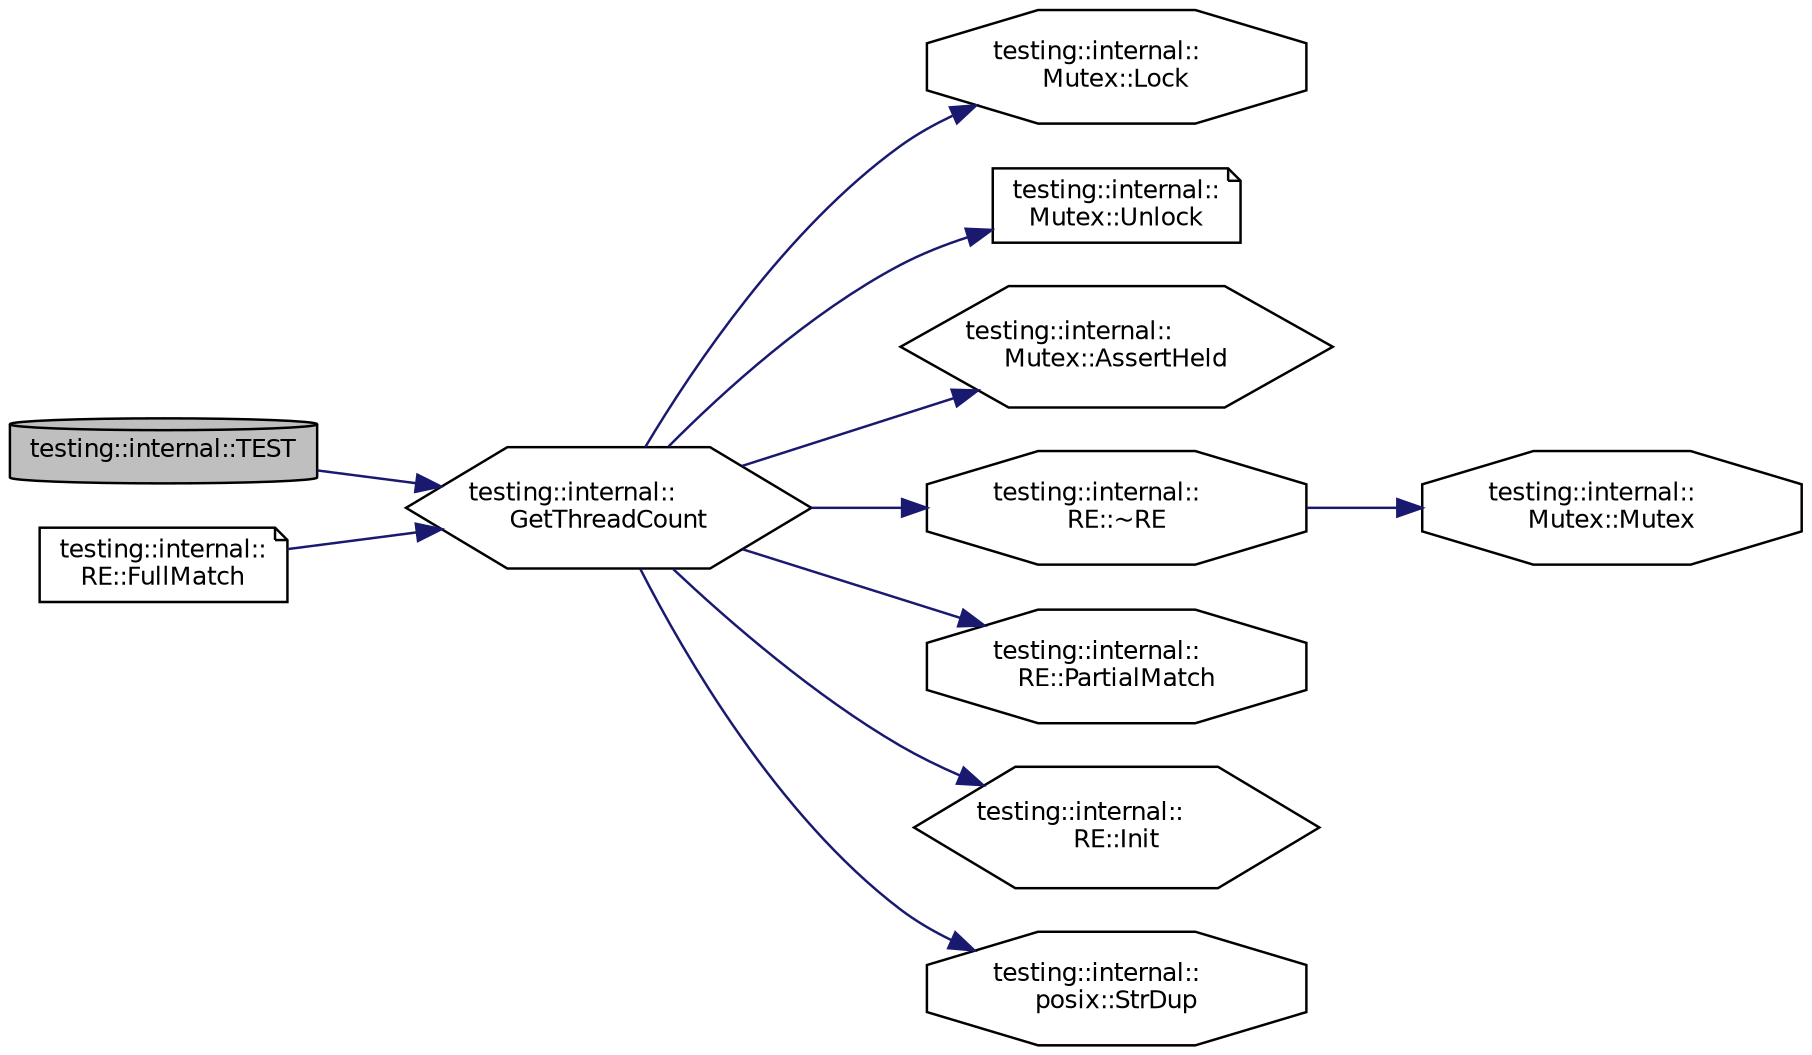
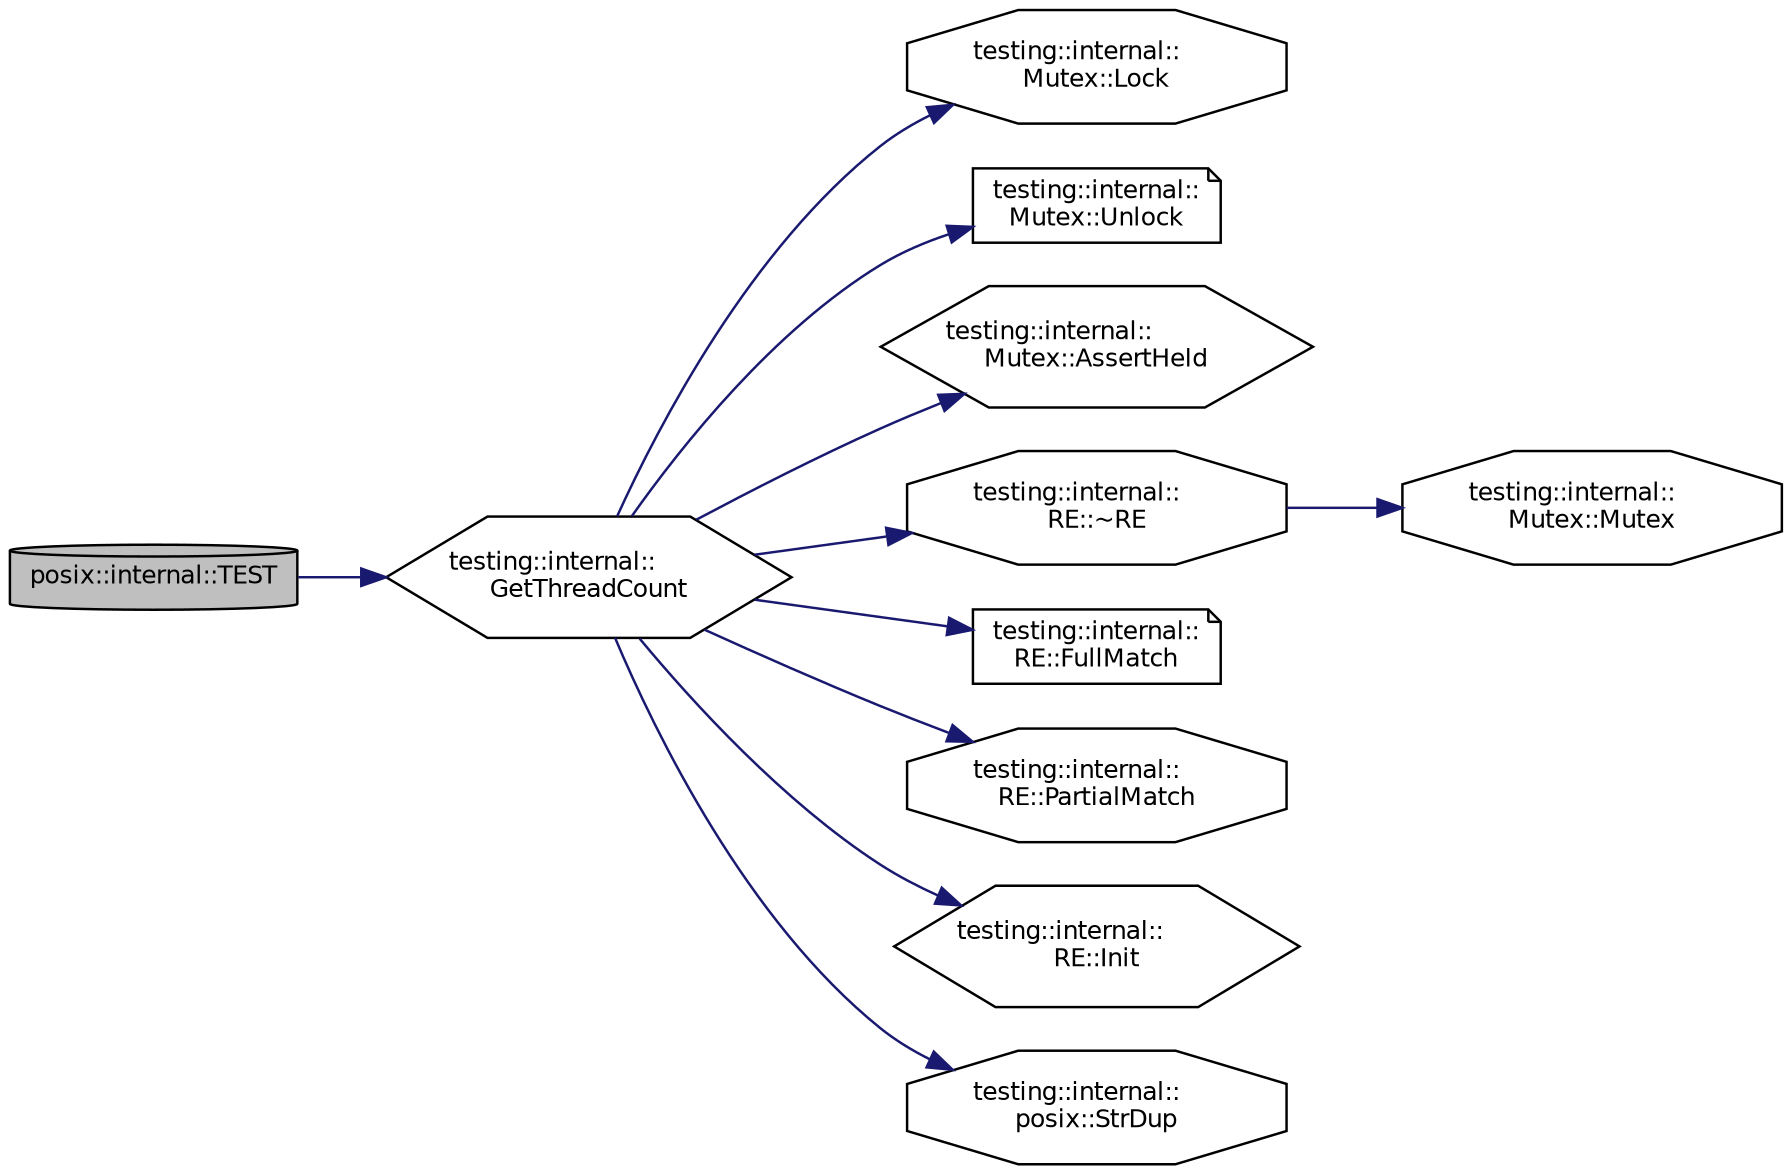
(164, 451) -> (154, 577)
(352, 541) -> (851, 613)
